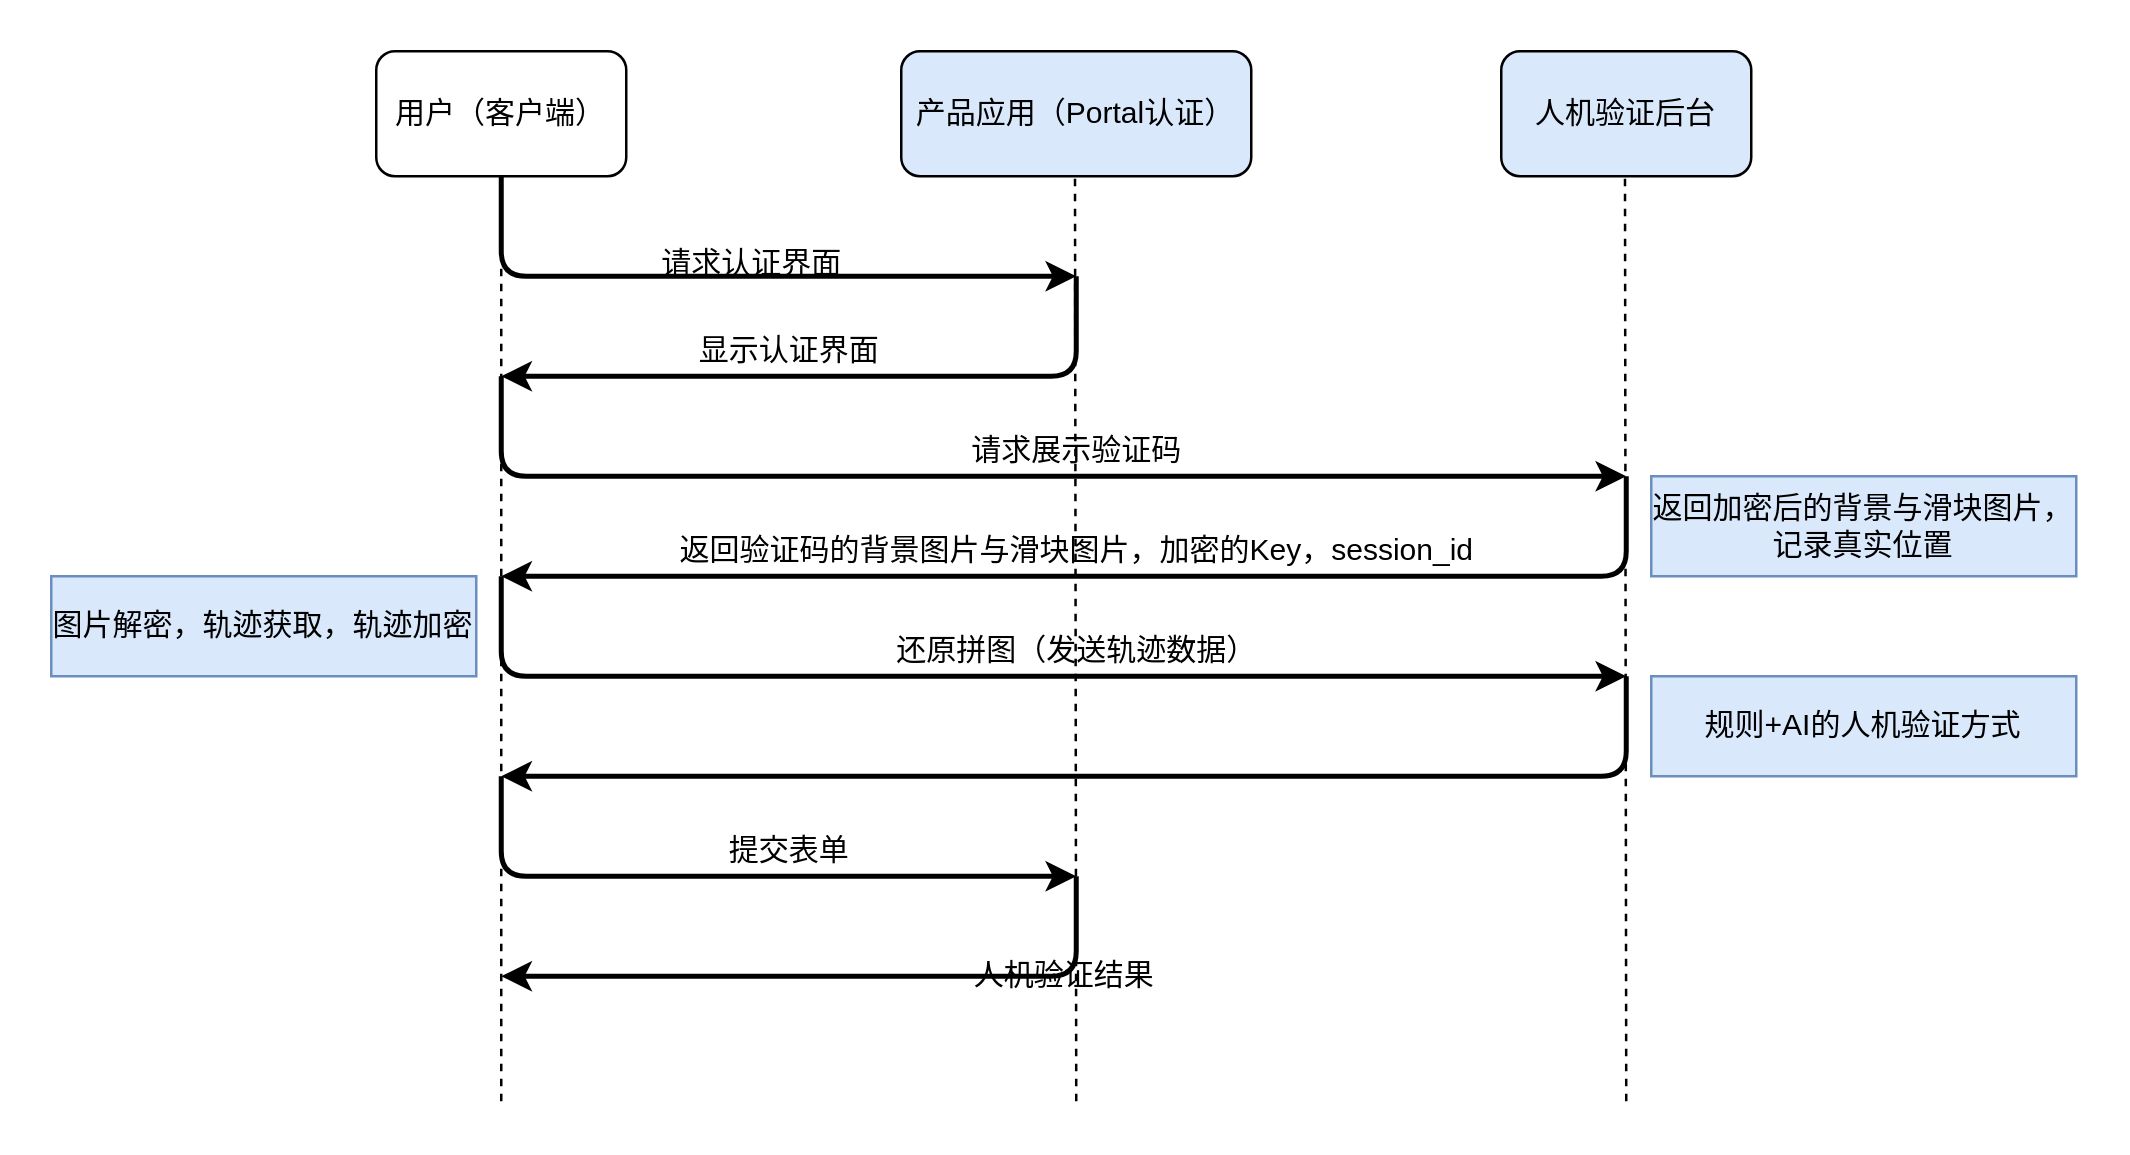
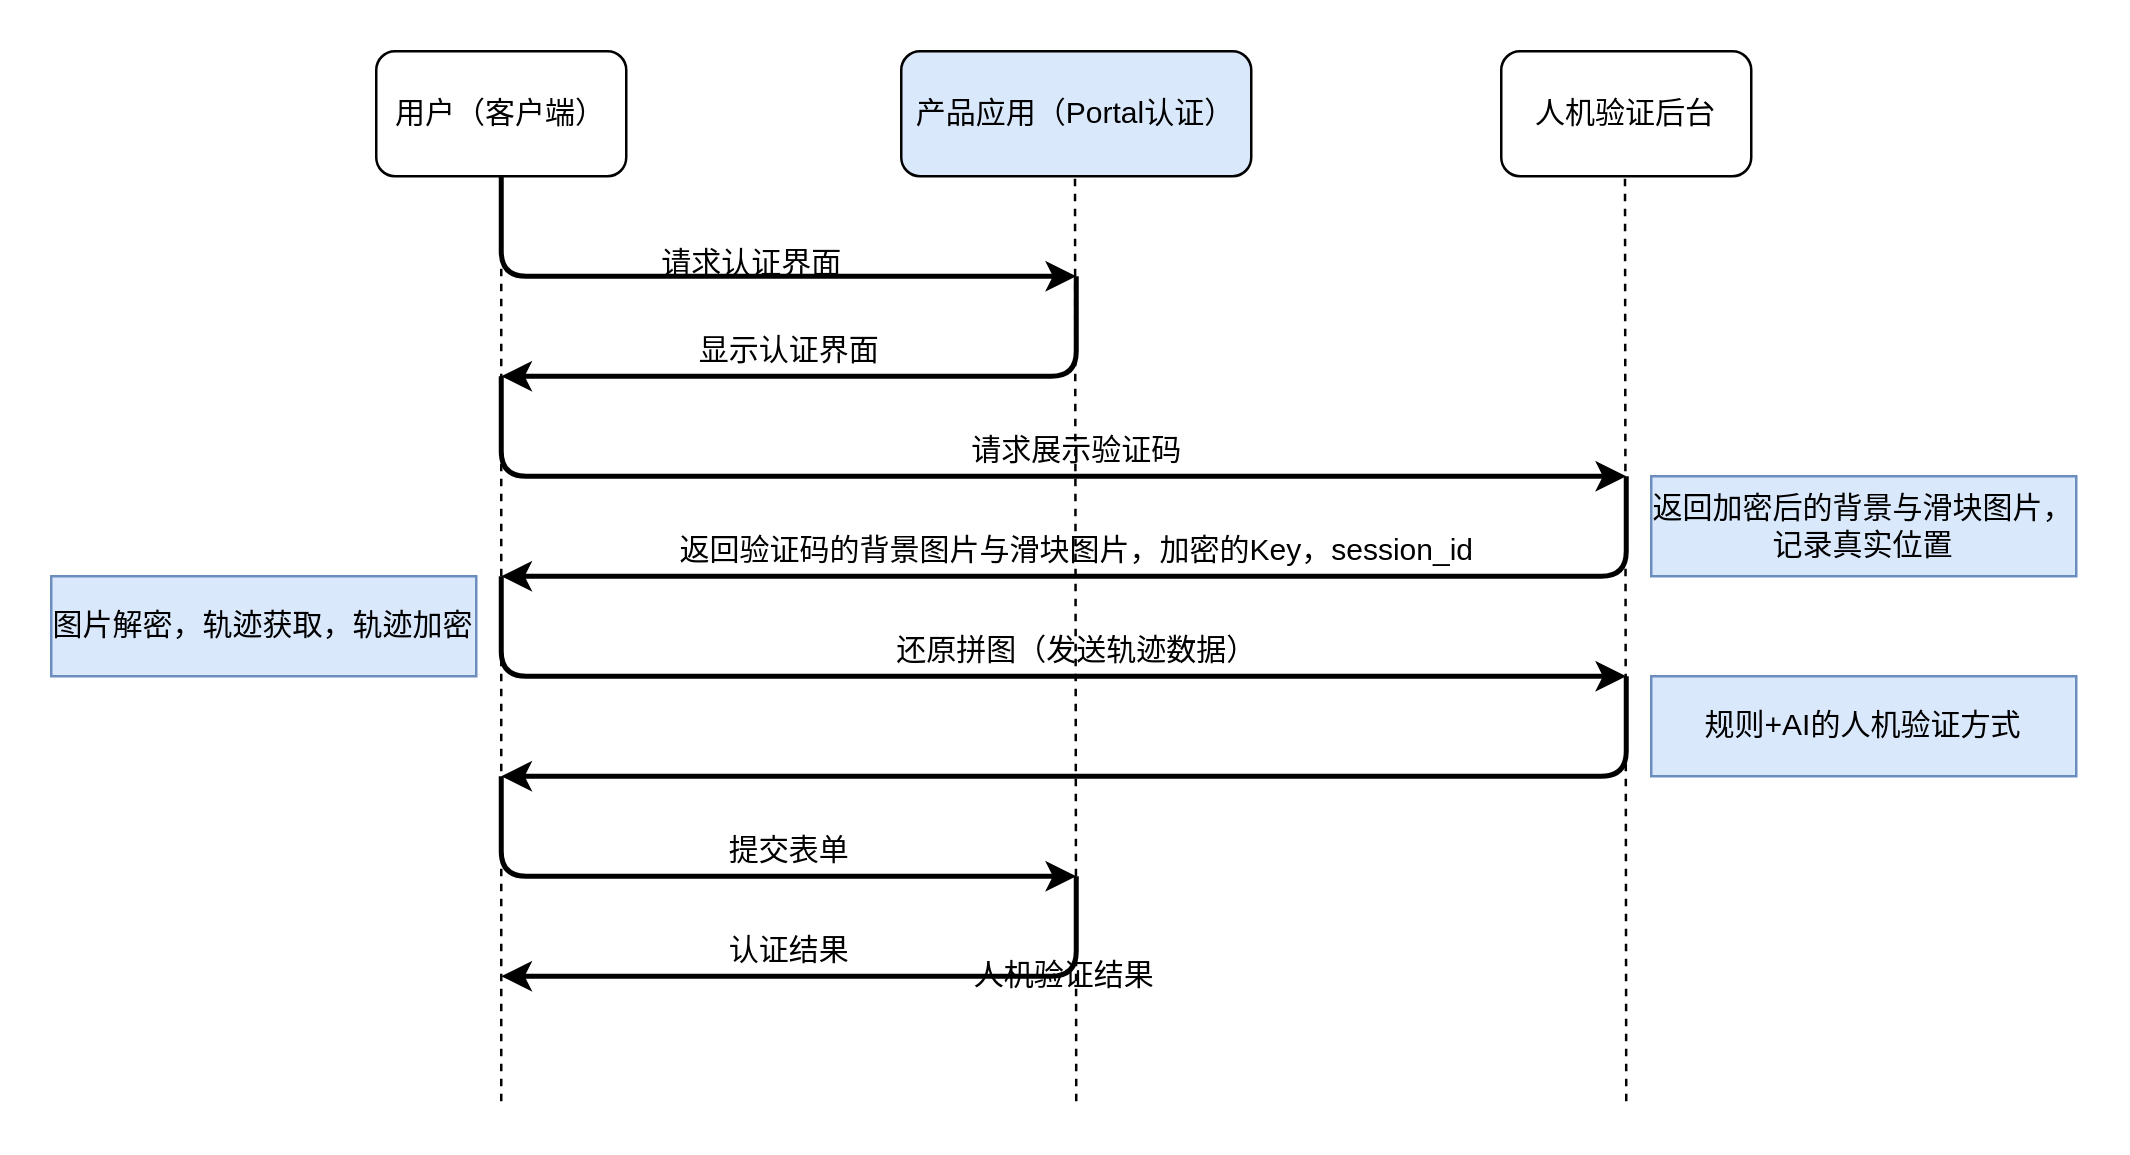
(1626, 114) -> (1626, 114)
none -> (789, 951)
